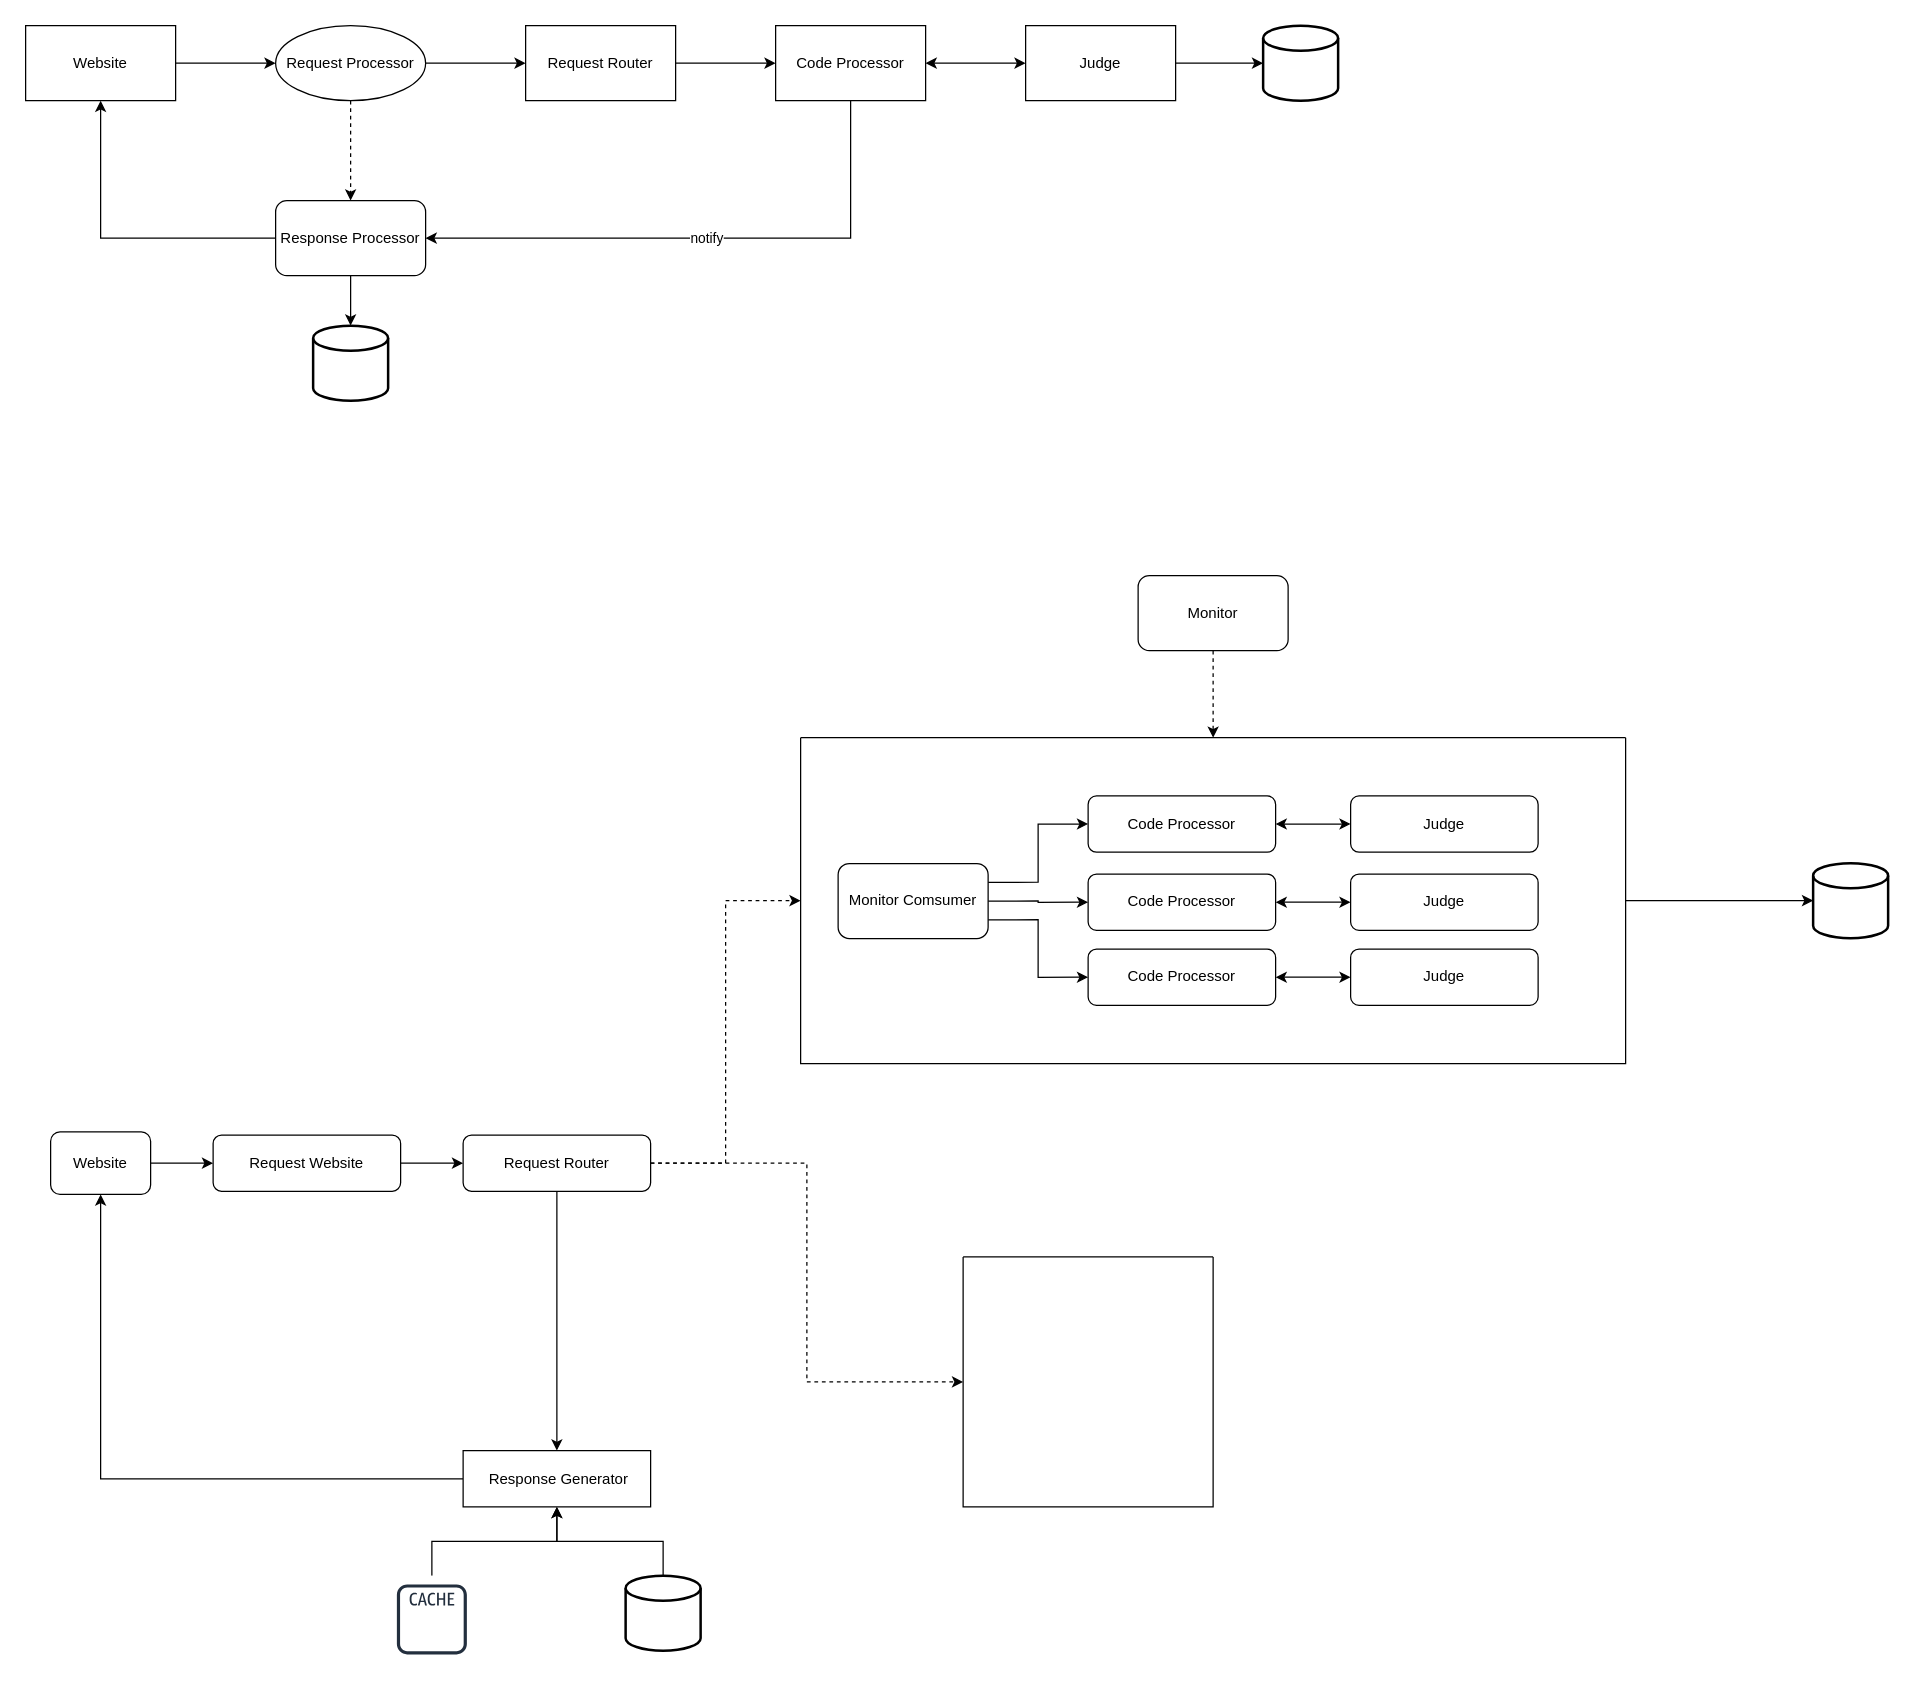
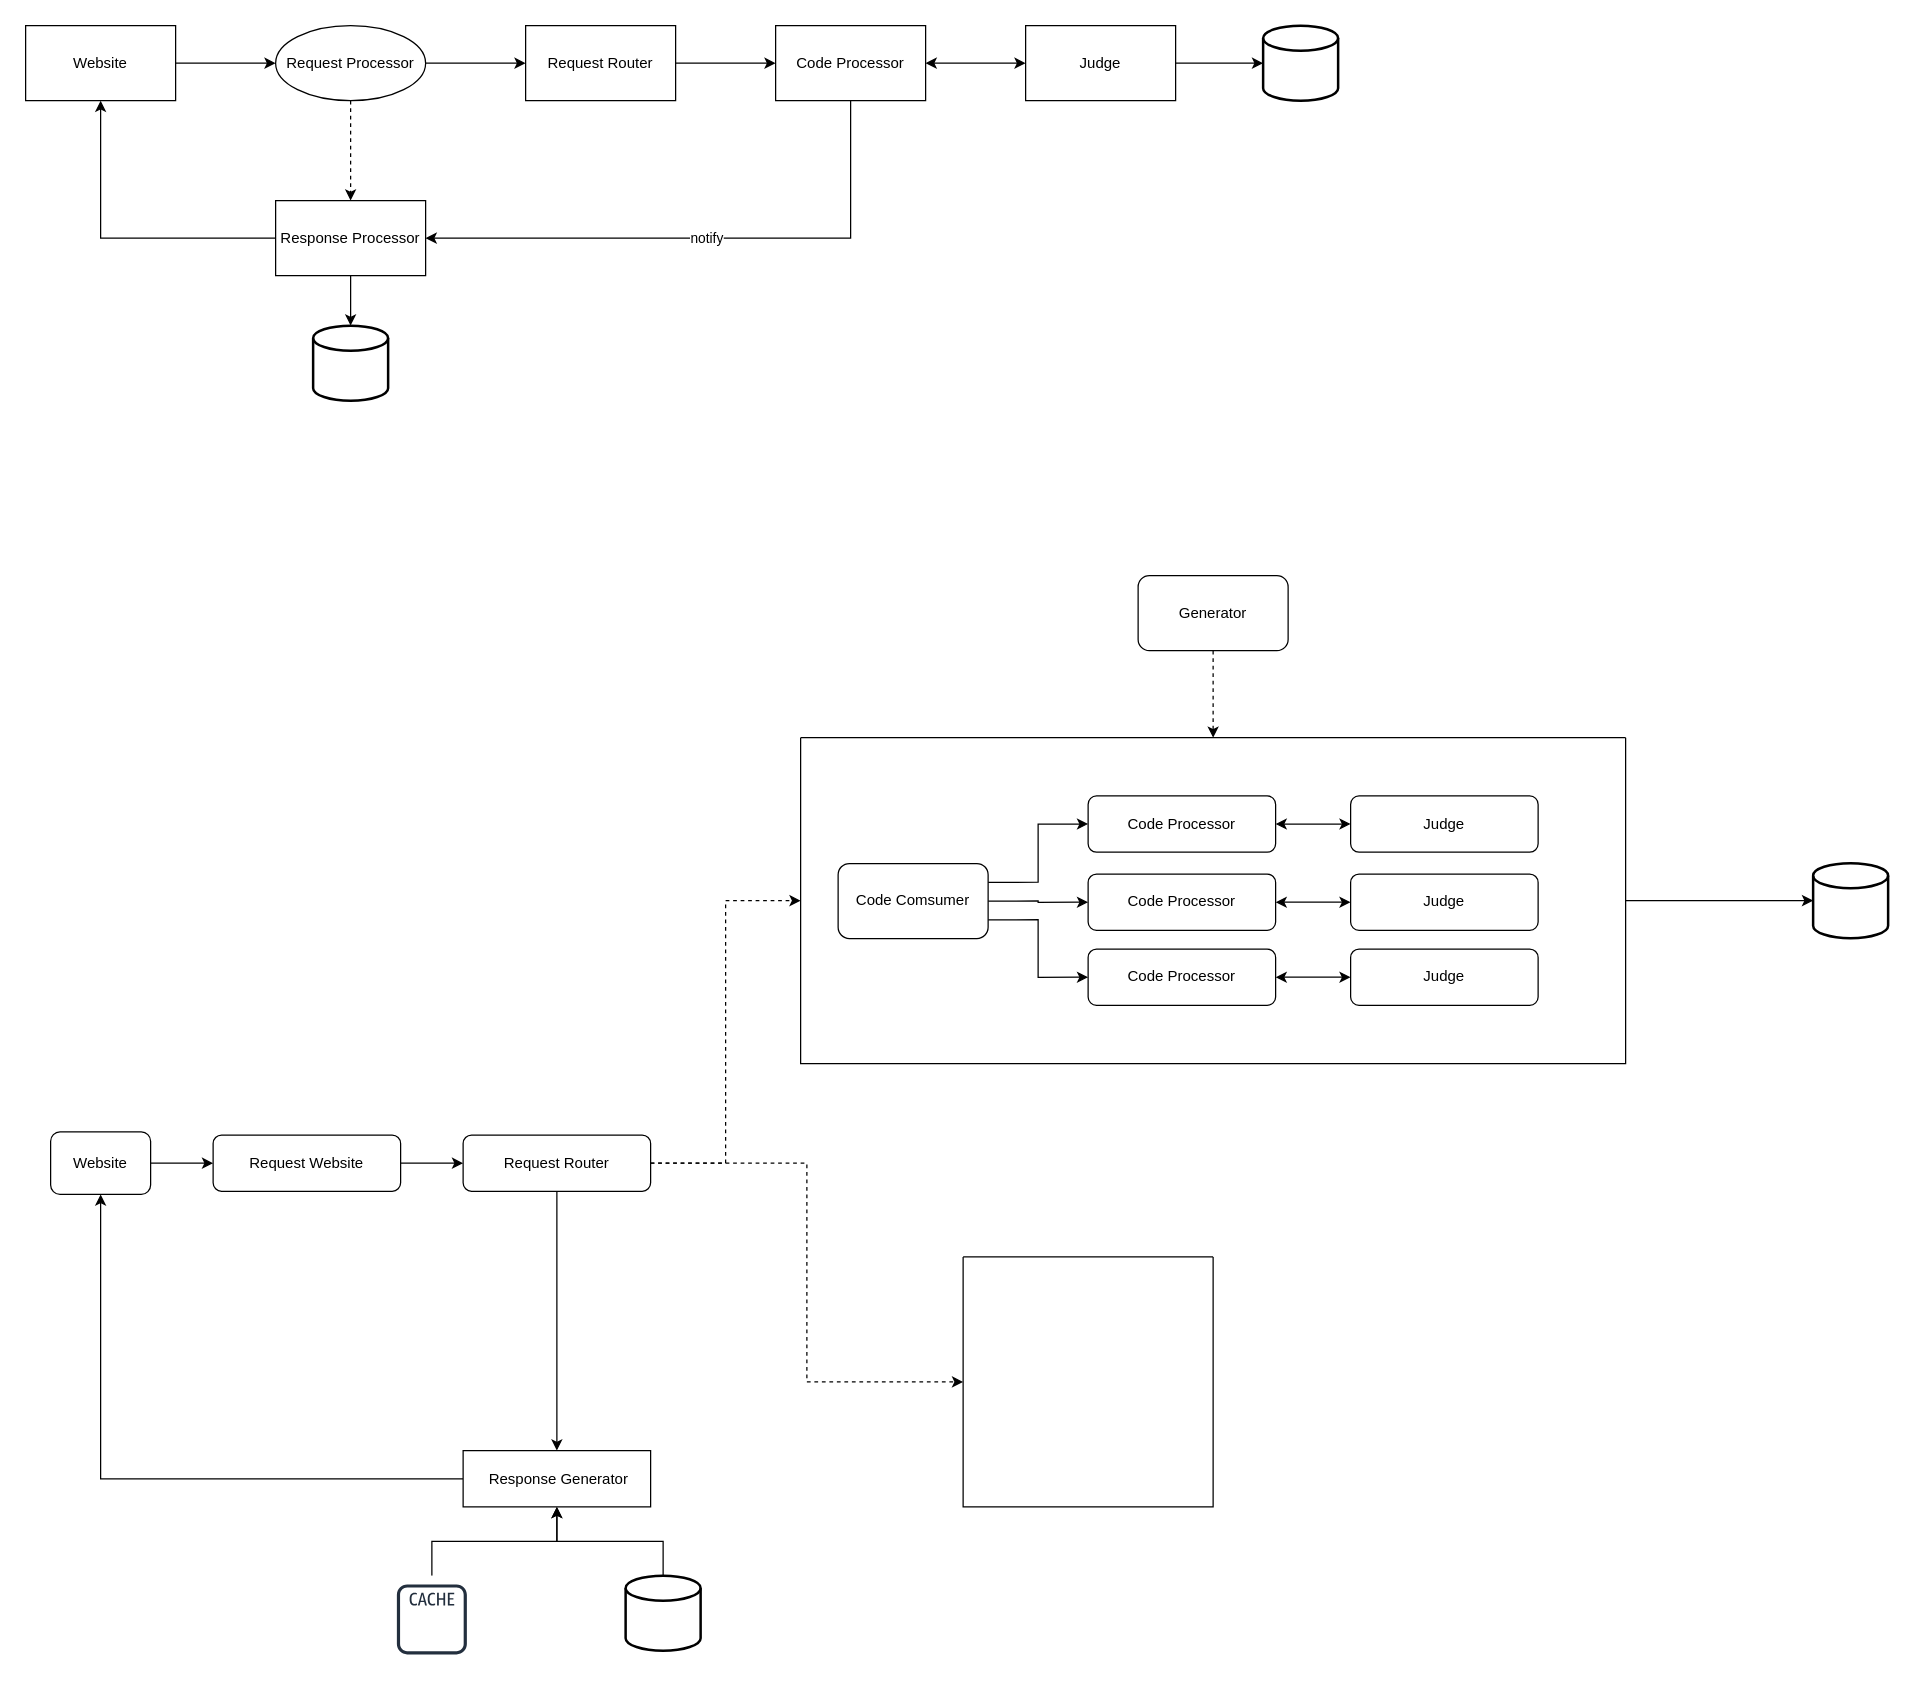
(351, 238) -> (351, 238)
(1213, 613) -> (1213, 613)
(913, 901) -> (913, 901)
